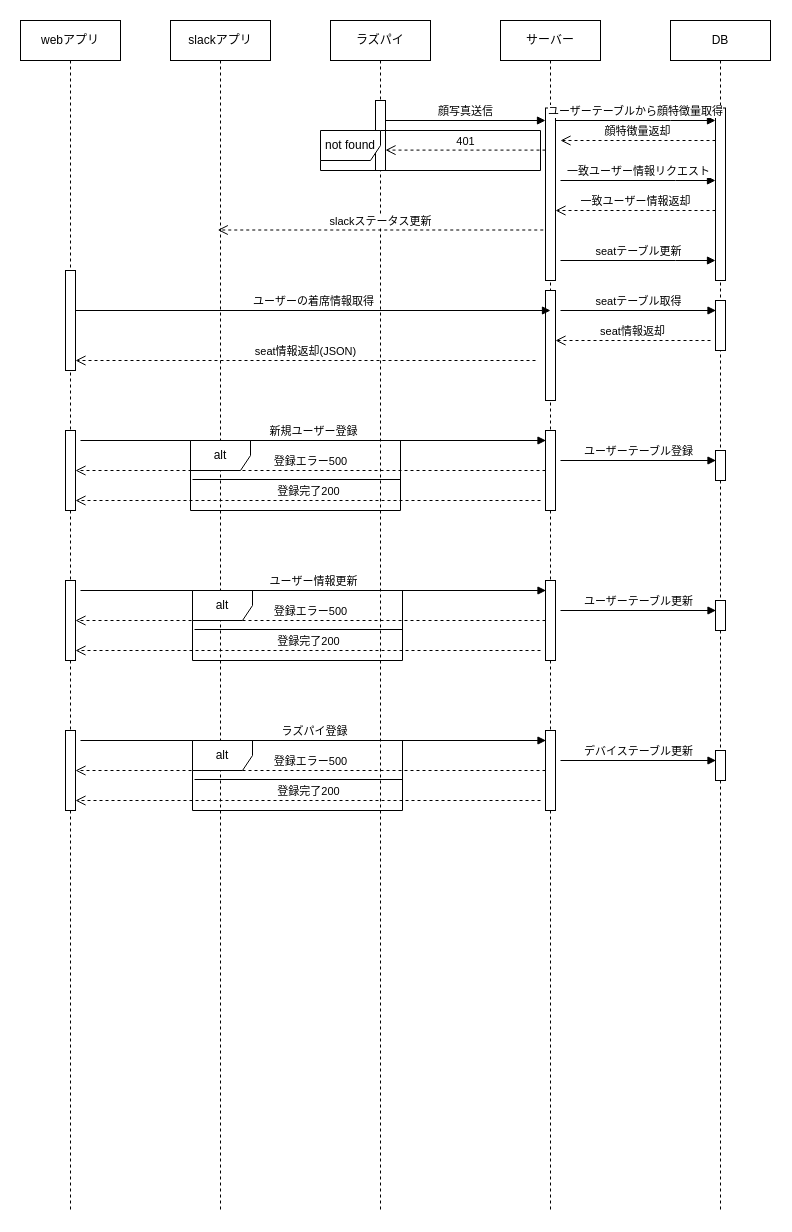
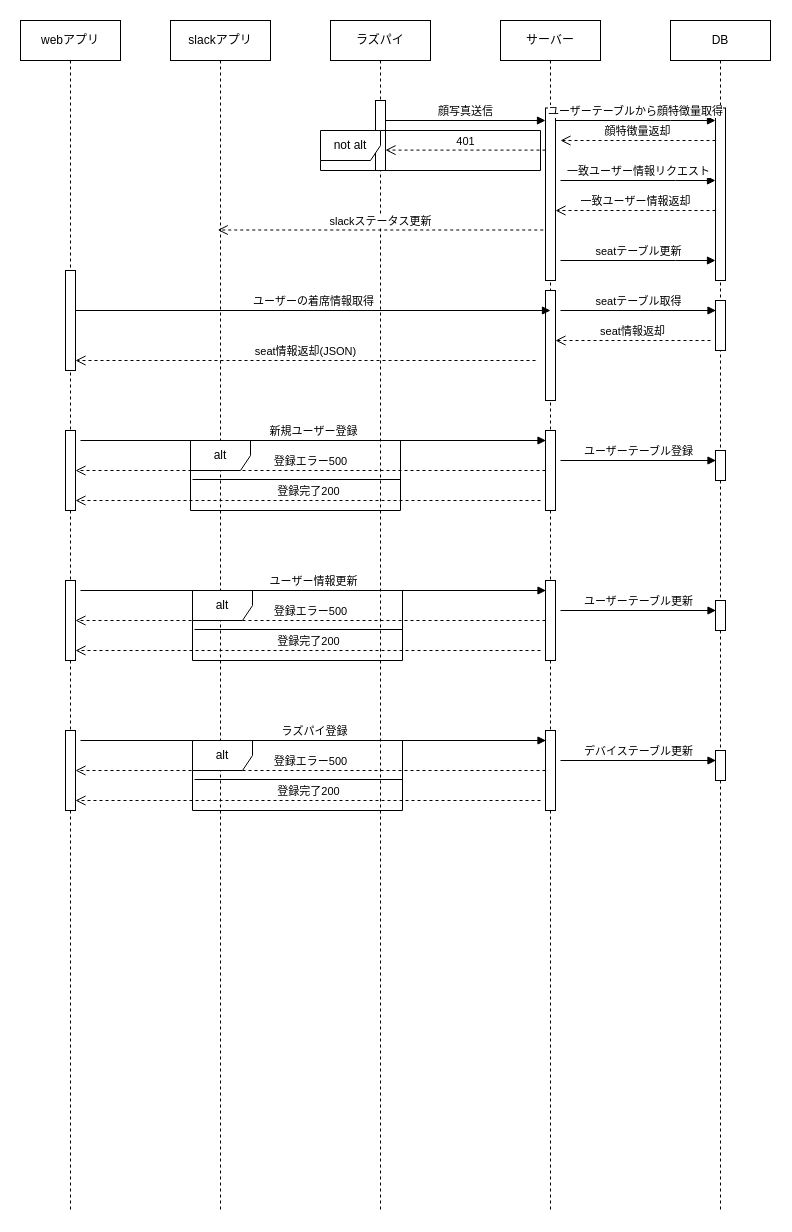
(351, 146) -> (351, 146)
